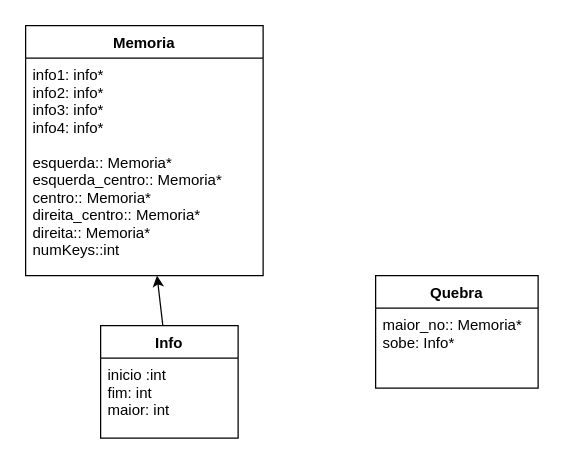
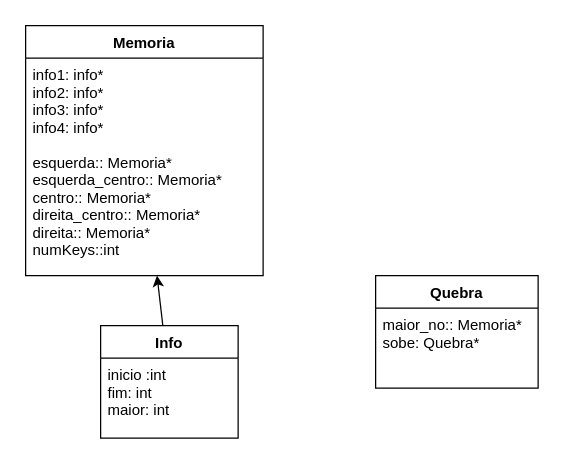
(453, 325) -> (453, 325)
